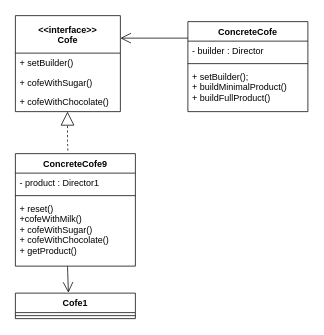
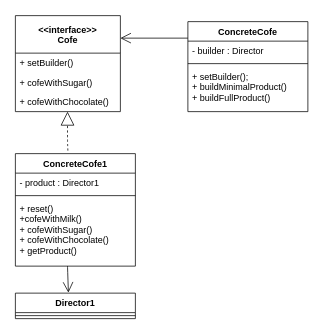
(75, 164) -> (75, 164)
(75, 303) -> (75, 303)
